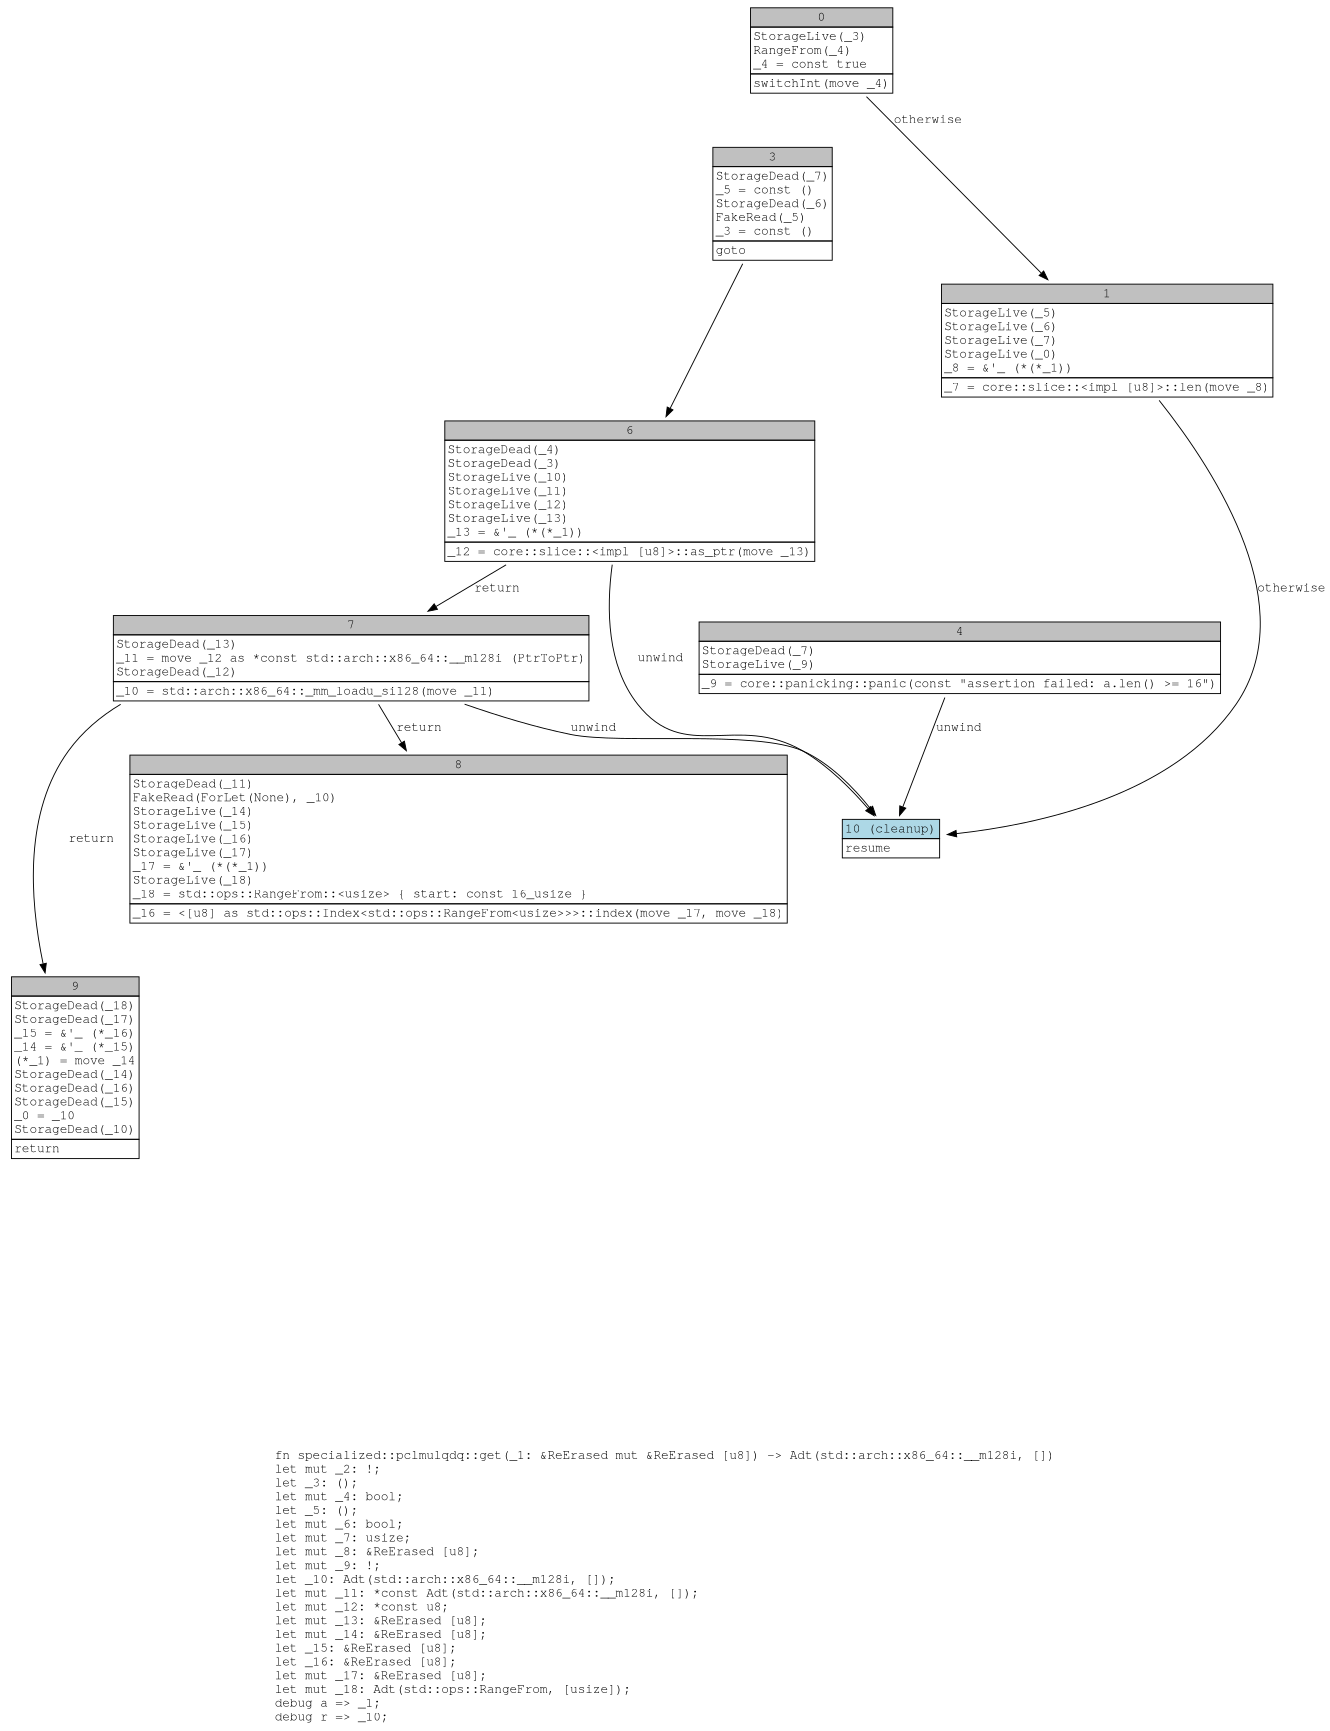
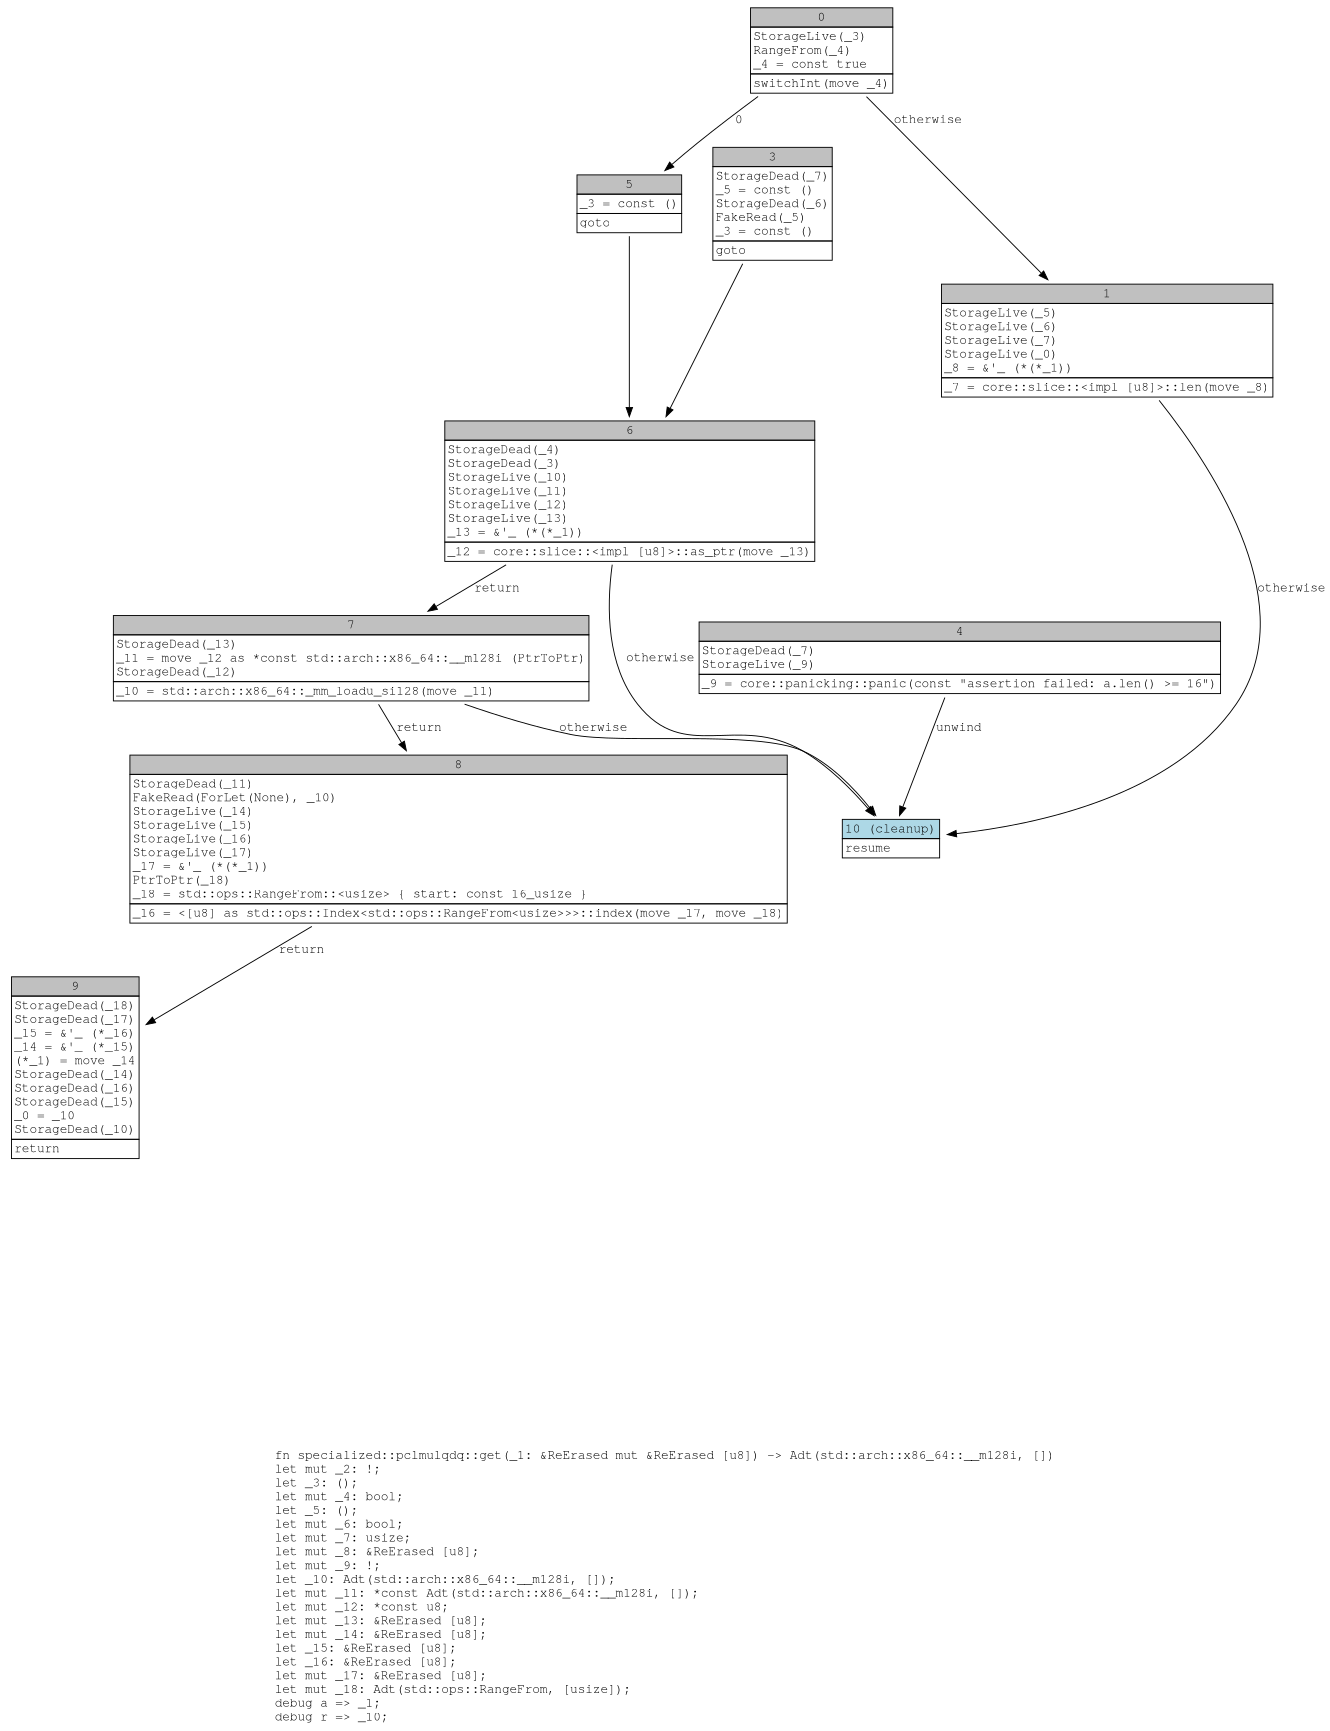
none -> (629, 203)
(661, 658) -> (661, 658)
(594, 728) -> (594, 728)
(39, 819) -> (233, 973)
(194, 880) -> (182, 880)
